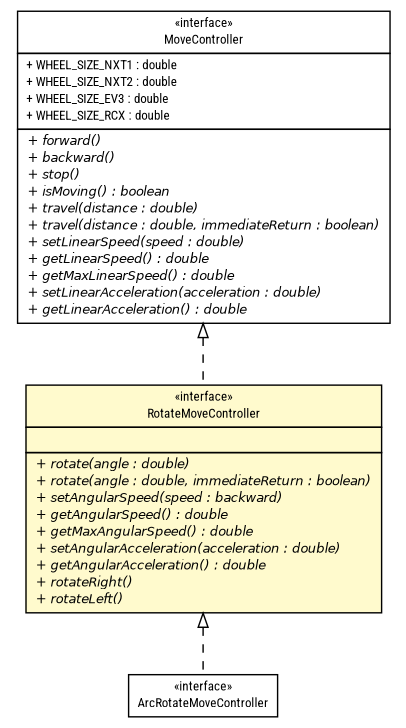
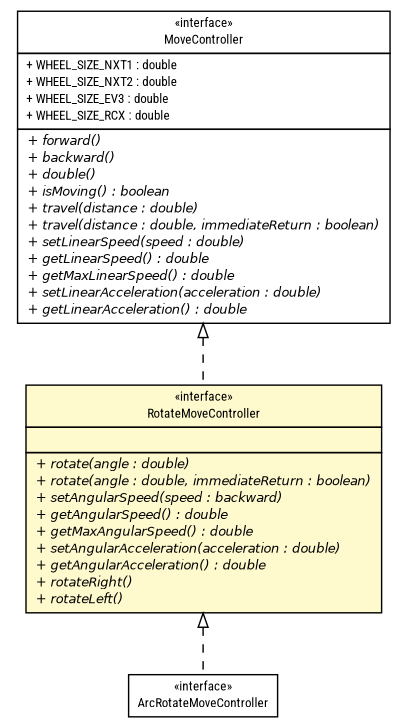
(54, 175) -> (62, 175)
